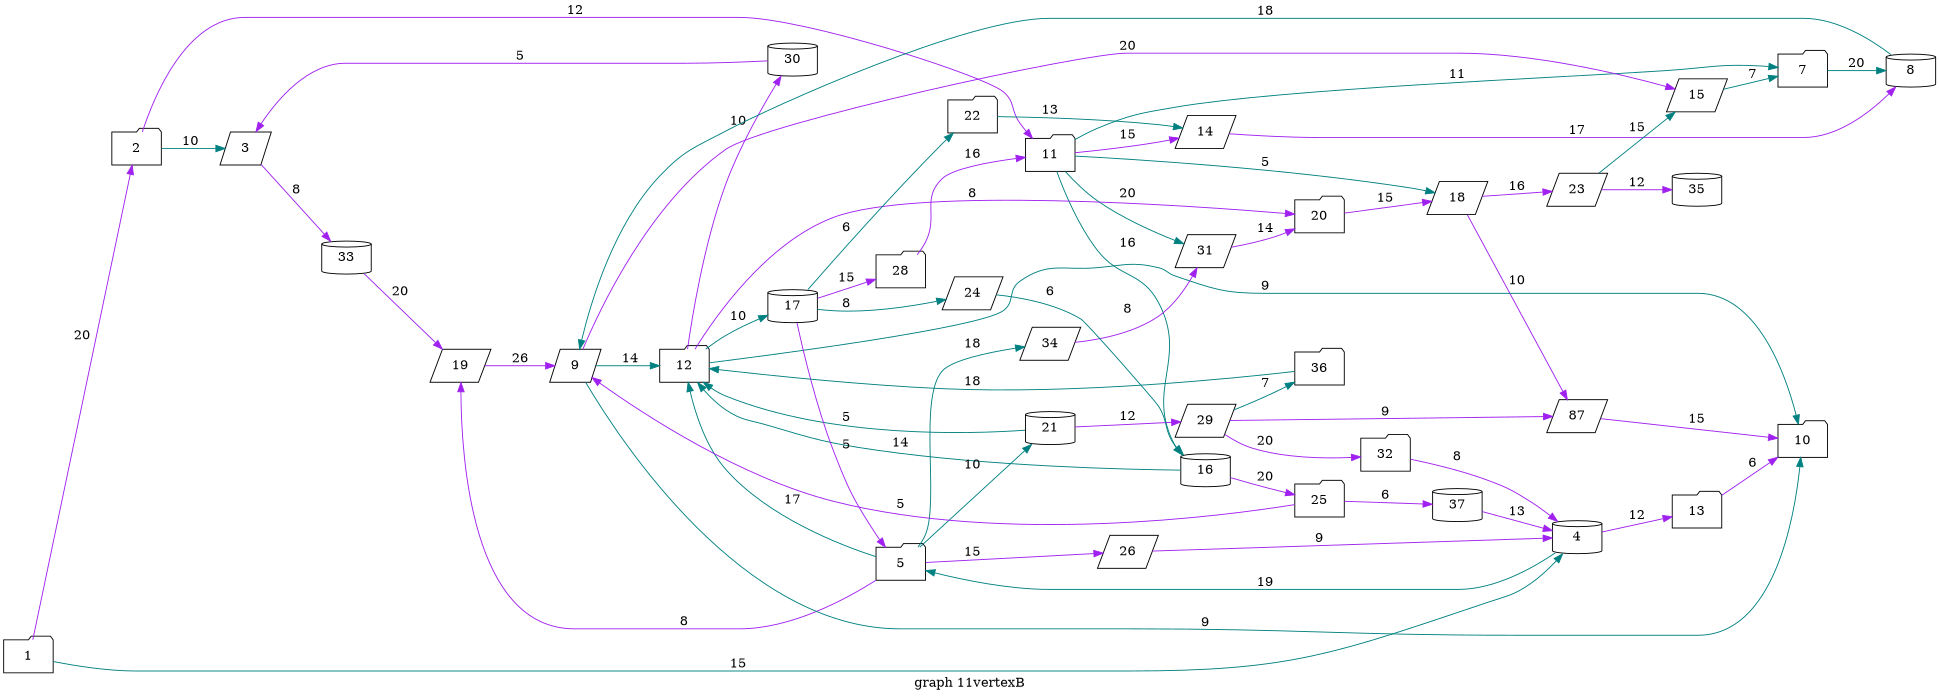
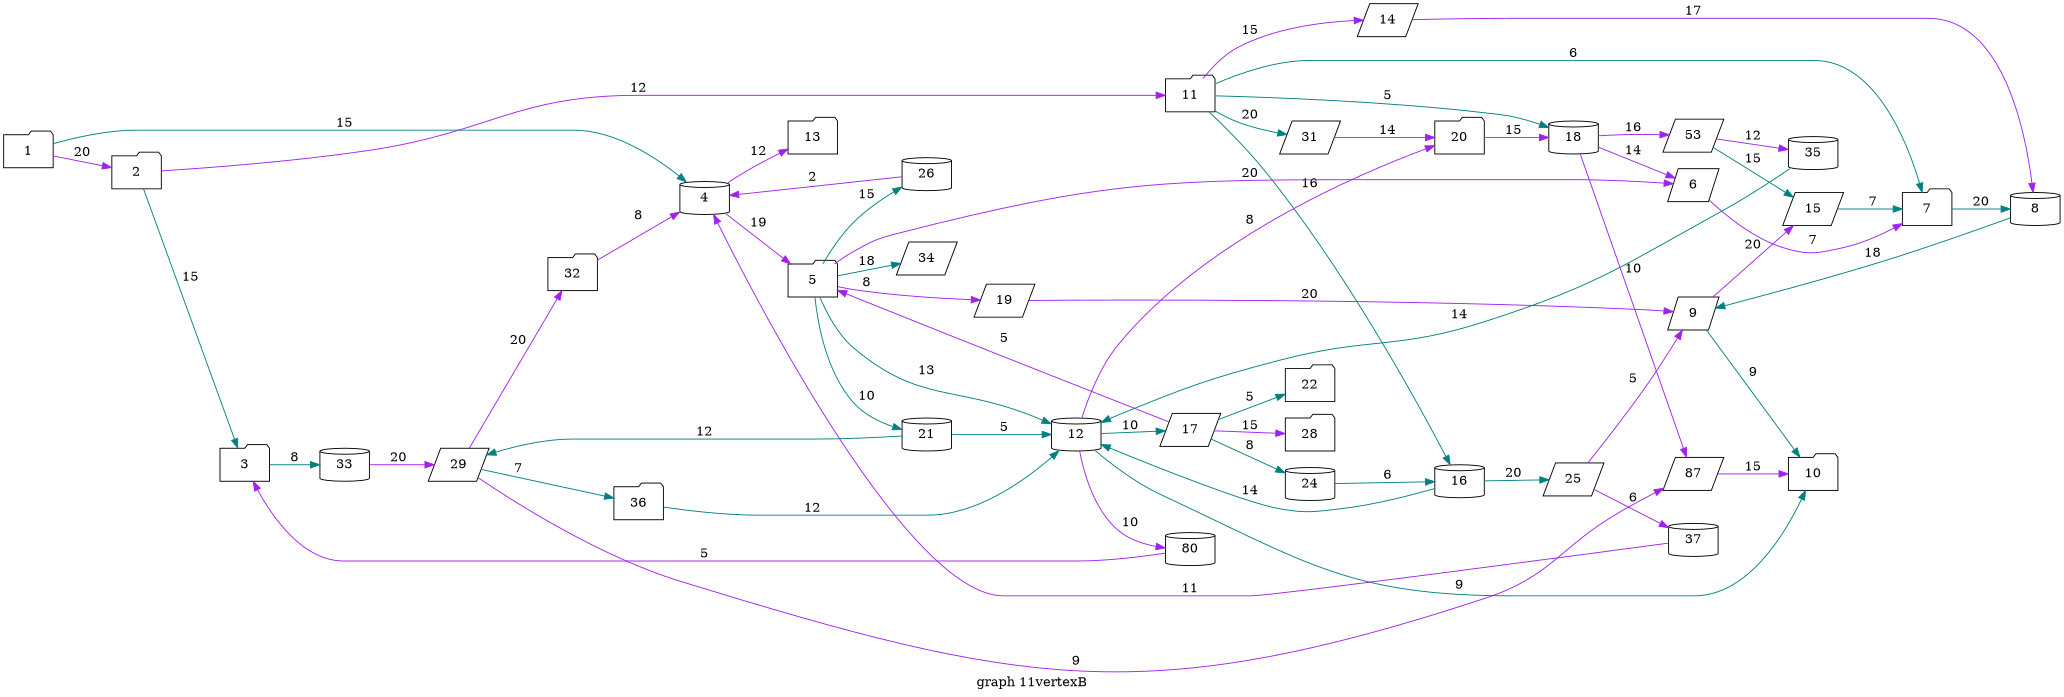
(793, 60) -> (1190, 549)
(1457, 75) -> (1574, 54)
(1086, 119) -> none
(191, 142) -> (191, 277)
(246, 148) -> (245, 465)
(940, 181) -> none
none -> (1693, 185)
(1577, 190) -> (1693, 136)
(1457, 198) -> (1574, 138)
(293, 199) -> (290, 465)
(847, 228) -> (1250, 397)
(973, 293) -> (1310, 484)
(793, 306) -> (1190, 430)
(400, 308) -> (397, 465)
(1143, 325) -> none
(520, 359) -> (1310, 295)
(623, 366) -> (1462, 328)
(684, 366) -> (1076, 434)
(973, 382) -> (813, 508)
(1123, 425) -> (698, 439)
(1746, 479) -> none
(1258, 485) -> (1512, 480)
(793, 500) -> (927, 371)
(1320, 500) -> (1574, 479)
(1517, 512) -> (1190, 589)
(1320, 539) -> (813, 177)
(1128, 552) -> (927, 174)
(1010, 558) -> (853, 223)
(1248, 589) -> (754, 236)
